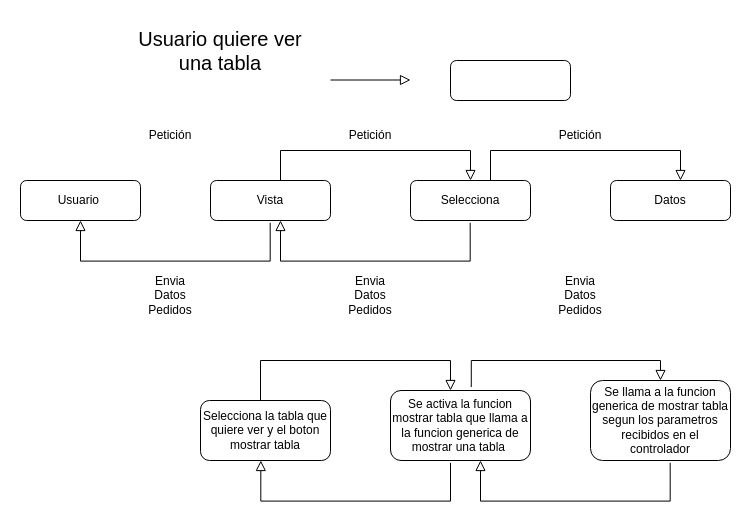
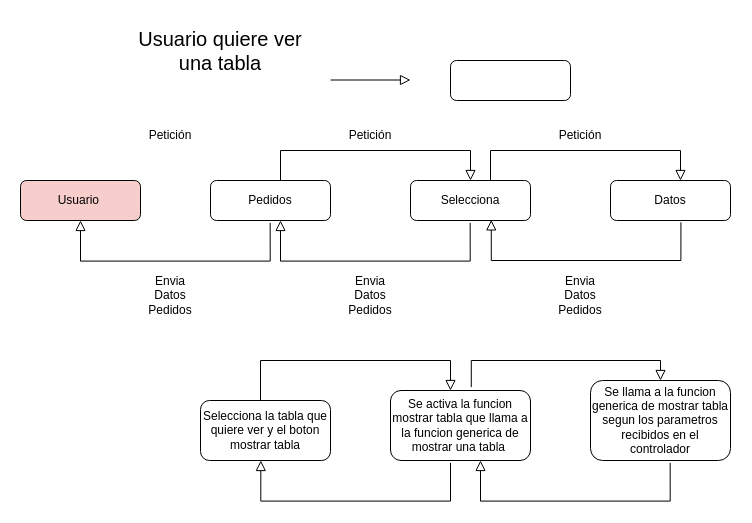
(81, 201) -> (81, 201)
(271, 201) -> (271, 201)
none -> (591, 261)
